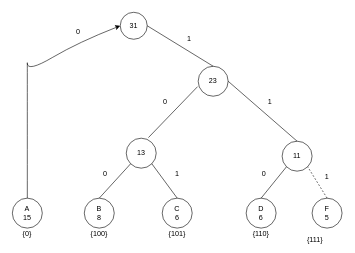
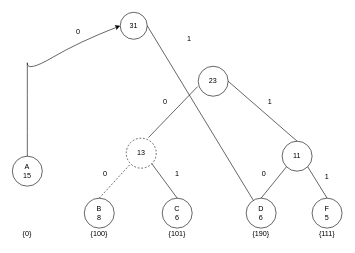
(180, 46) -> (200, 113)
(141, 153) -> (141, 153)
(115, 181) -> (115, 181)
(318, 183) -> (318, 183)
(27, 213) -> (27, 171)
(261, 234) -> (261, 234)
(315, 240) -> (327, 234)
